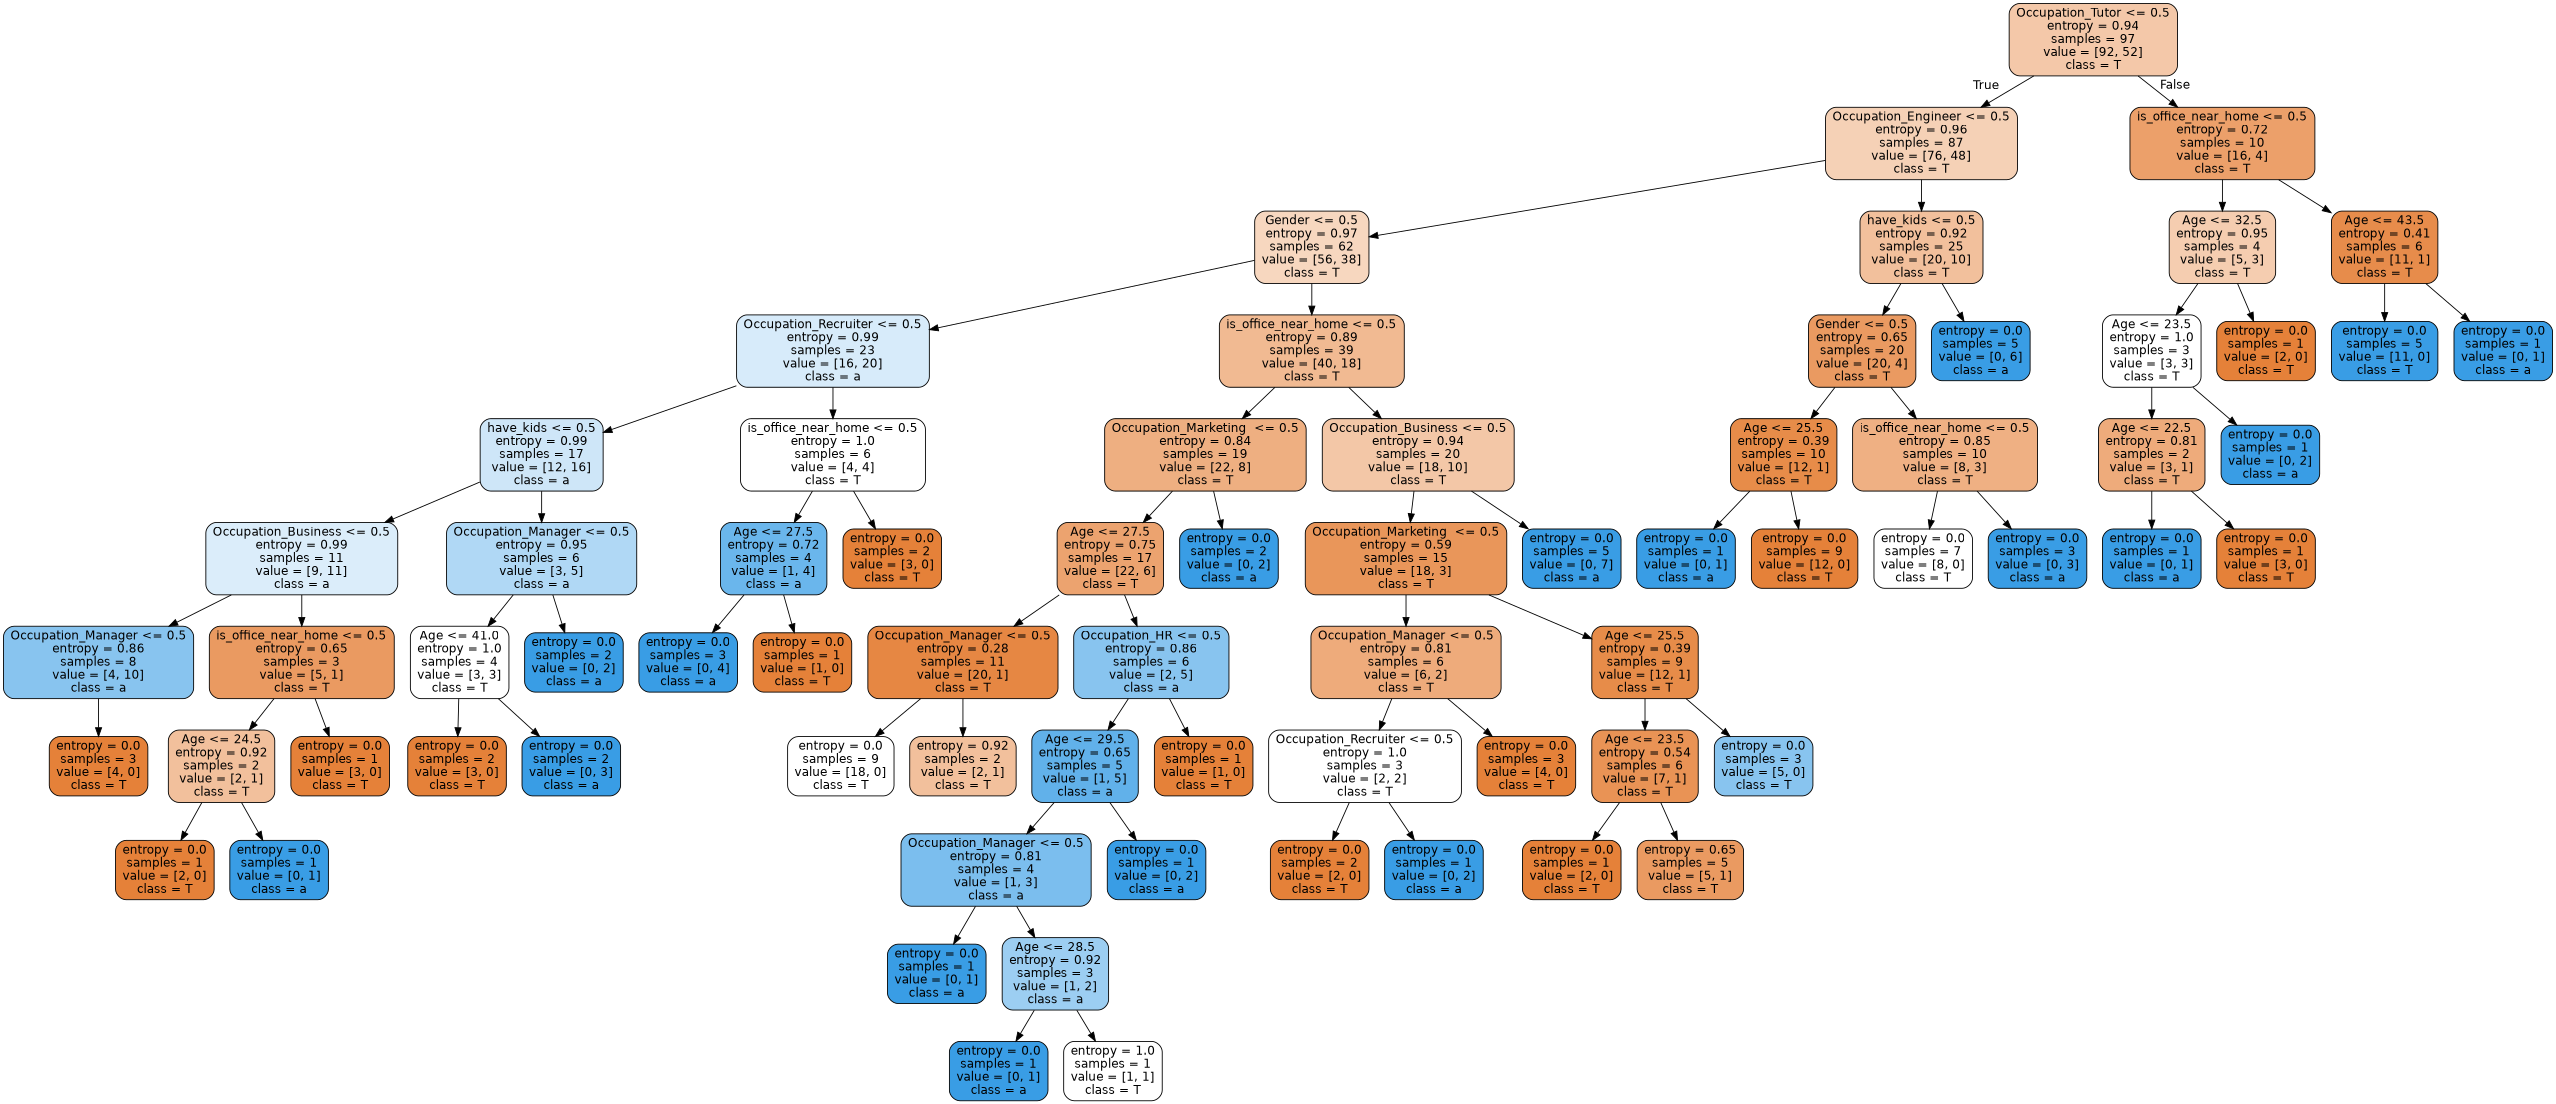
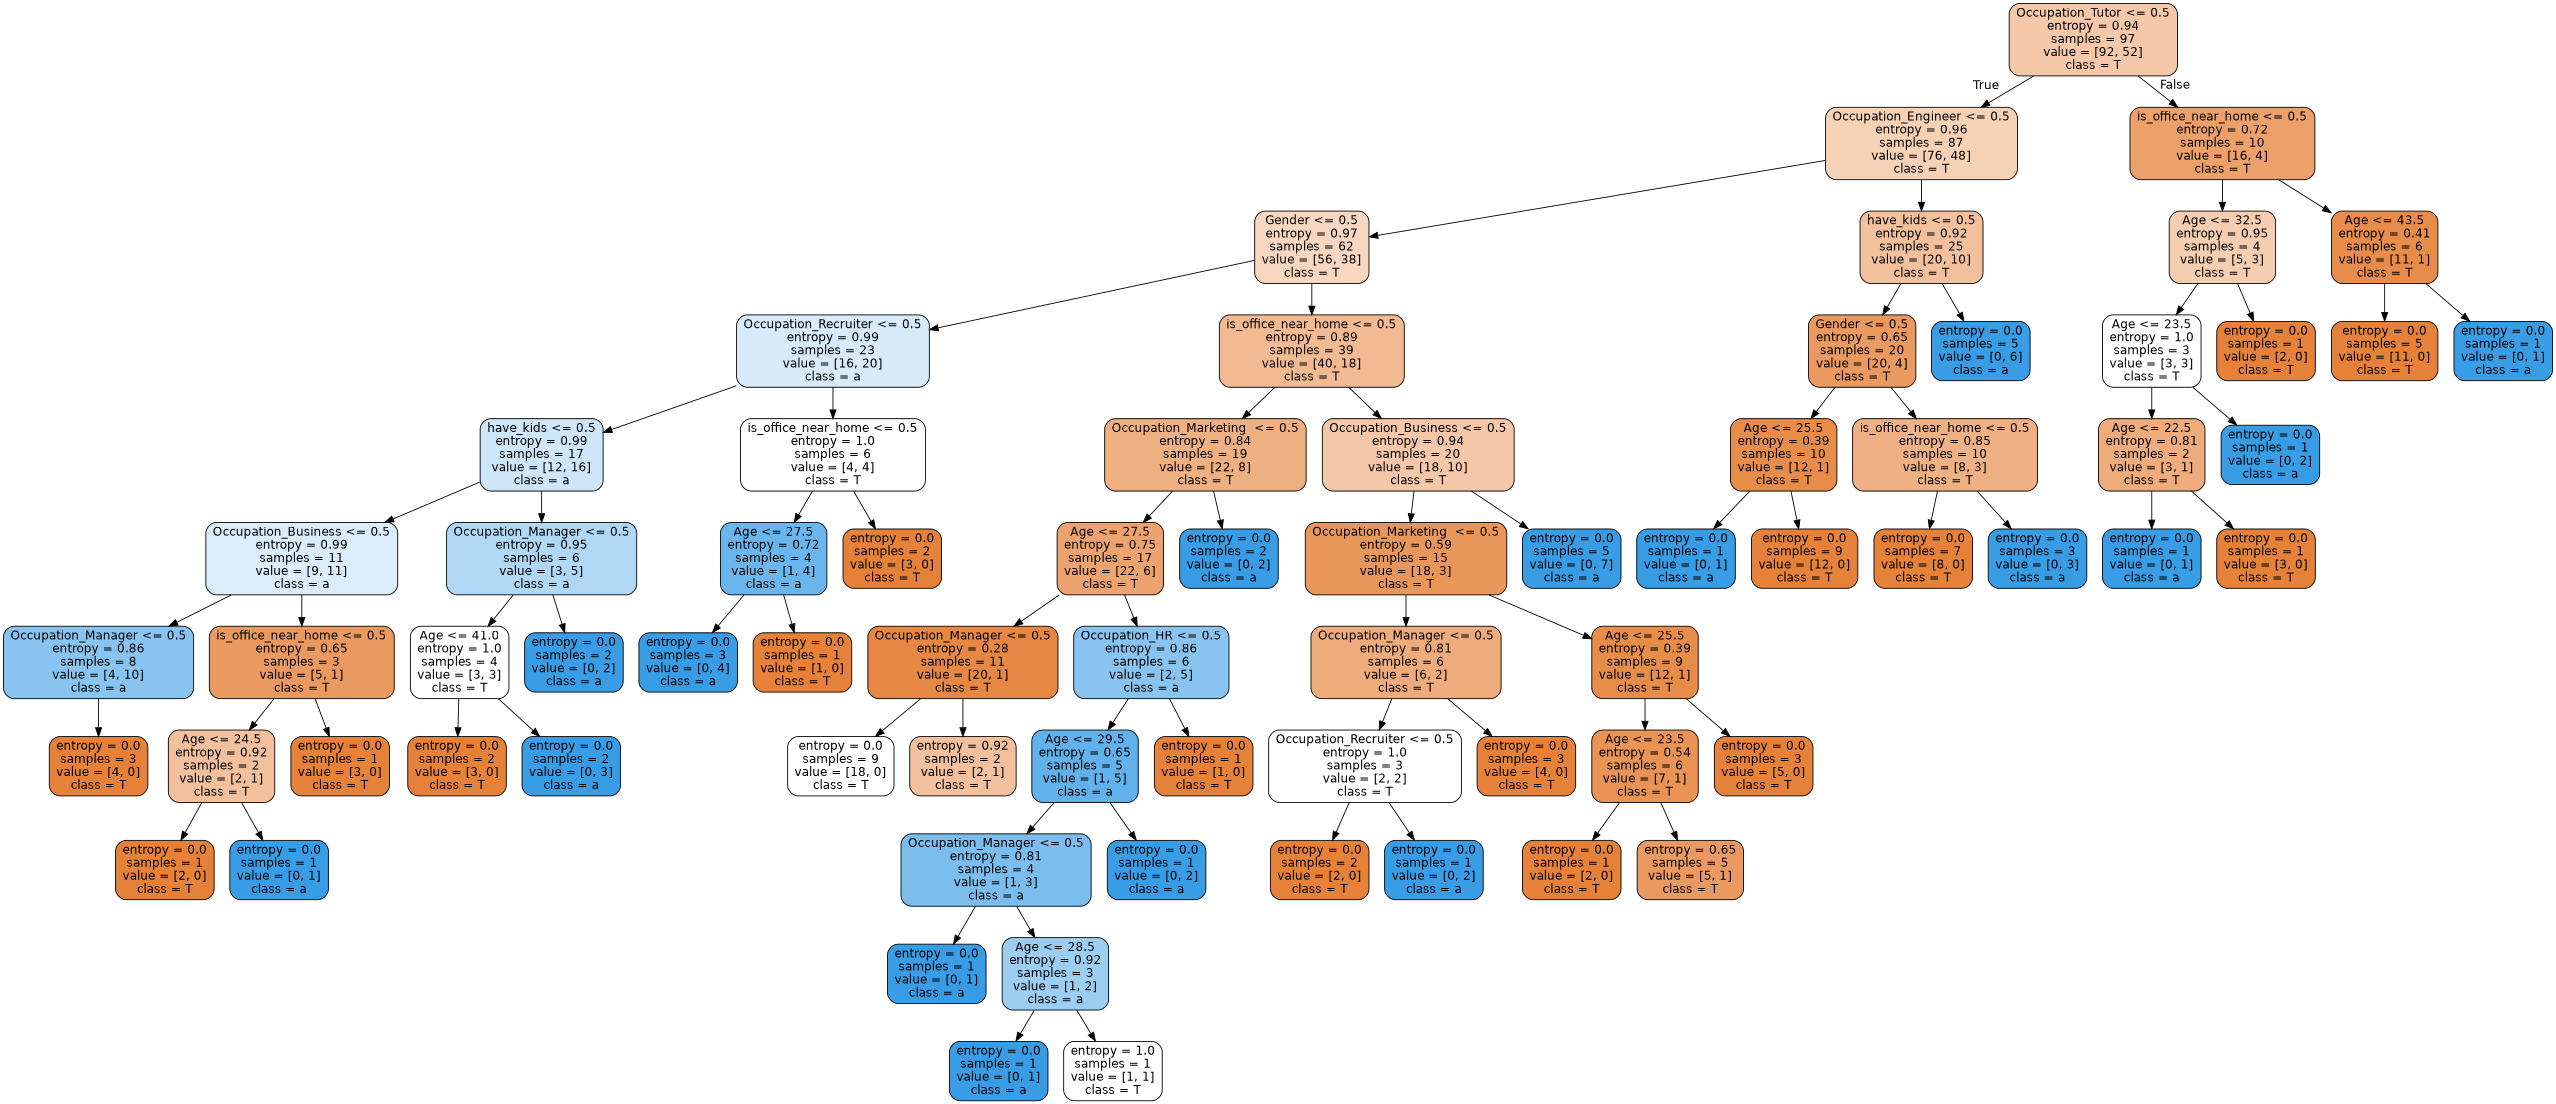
(2385, 351) -> (2385, 351)
(1923, 559) -> (1923, 559)
(1764, 766) -> (1764, 766)
